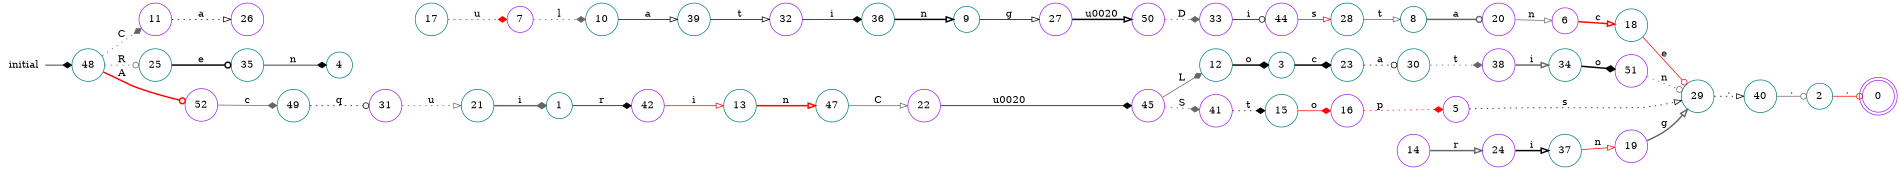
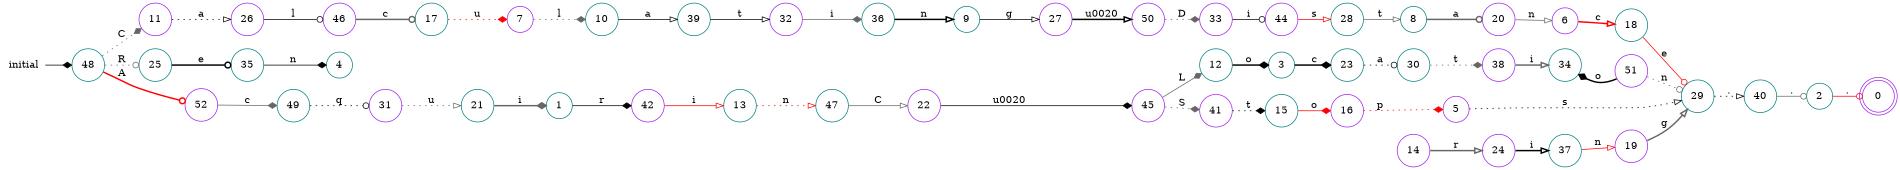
none -> (339, 19)
(828, 19) -> (828, 19)
(1594, 67) -> (1602, 82)
(782, 106) -> (782, 106)
